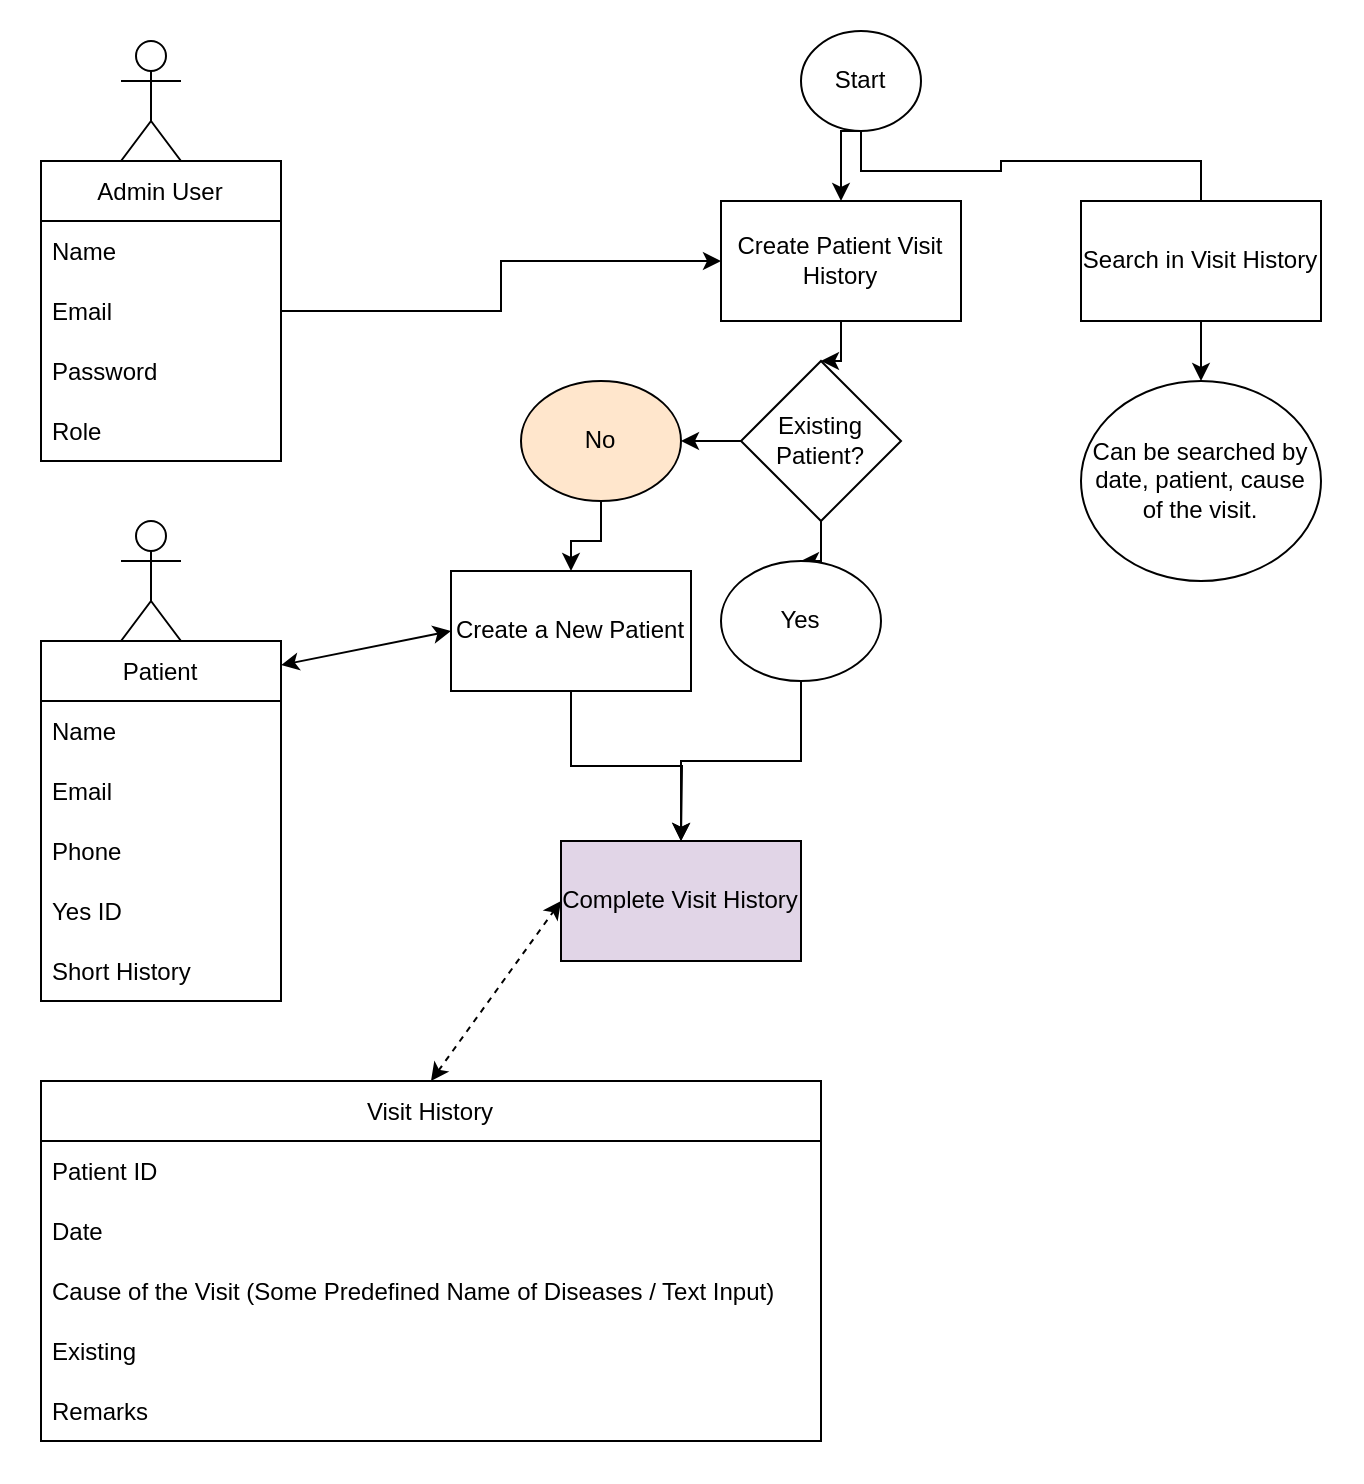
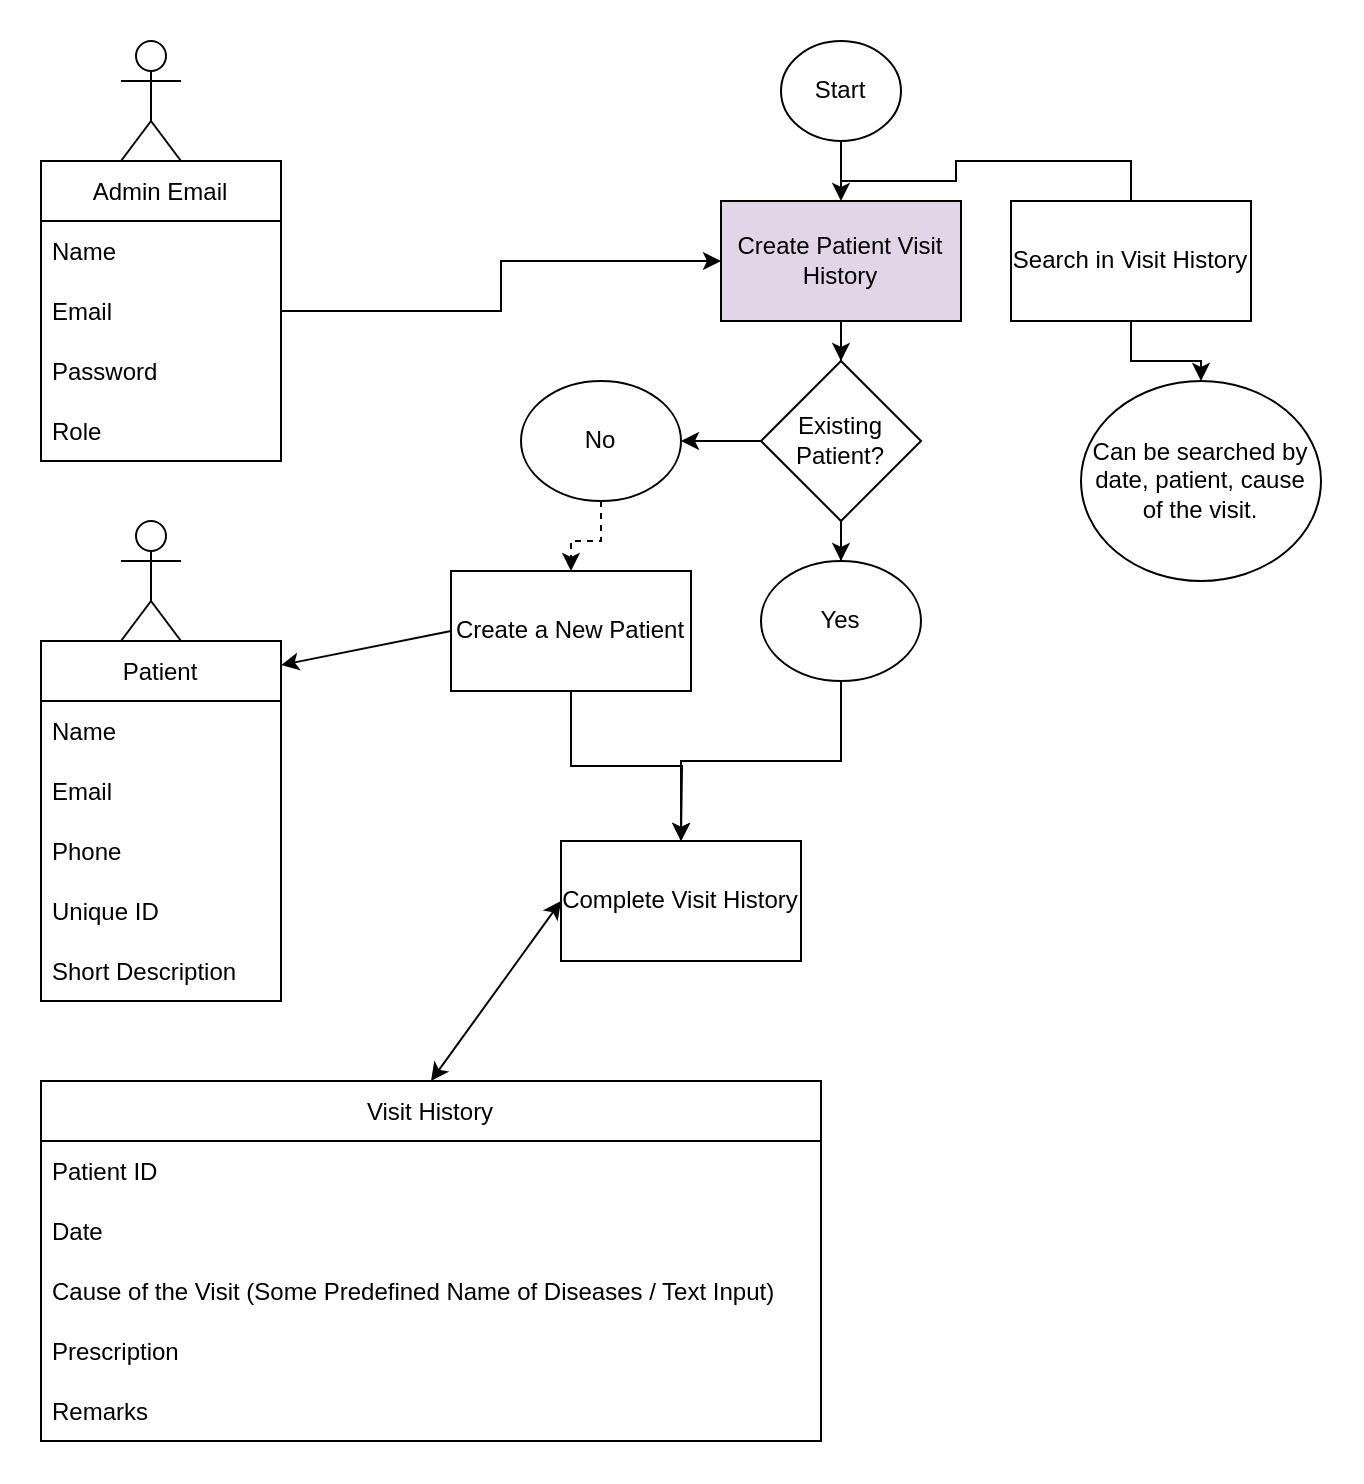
(861, 81) -> (841, 91)
(160, 192) -> (160, 192)
(841, 261) -> (841, 261)
(1201, 261) -> (1131, 261)
(601, 441) -> (601, 441)
(821, 441) -> (841, 441)
(597, 541) -> (597, 541)
(801, 621) -> (841, 621)
(437, 634) -> (442, 633)
(681, 901) -> (681, 901)
(89, 912) -> (106, 912)
(133, 972) -> (157, 972)
(496, 991) -> (496, 991)
(100, 1352) -> (126, 1352)
